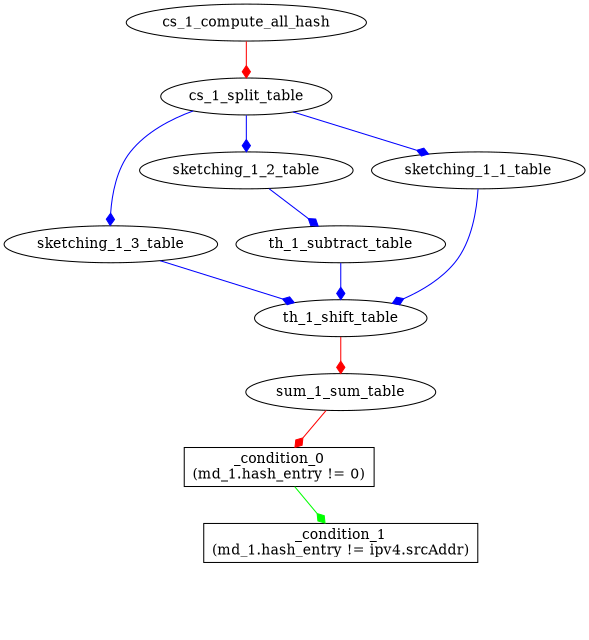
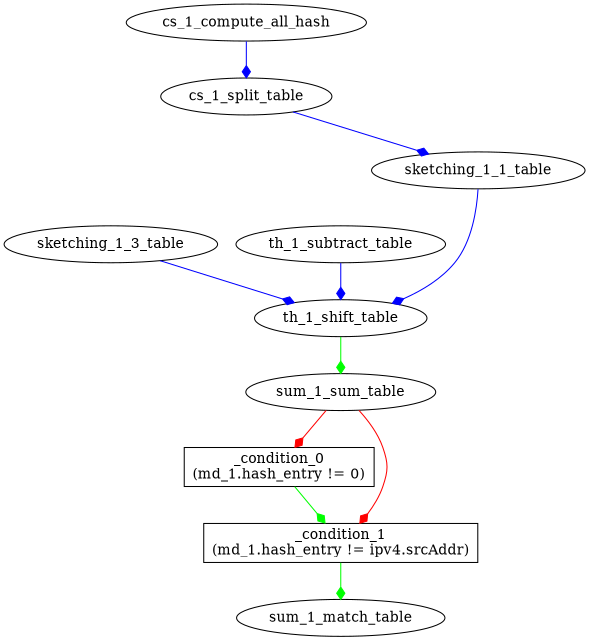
(246, 53) -> (246, 53)
(134, 148) -> none
(246, 170) -> none
(341, 349) -> (341, 349)
none -> (386, 460)
none -> (341, 618)
